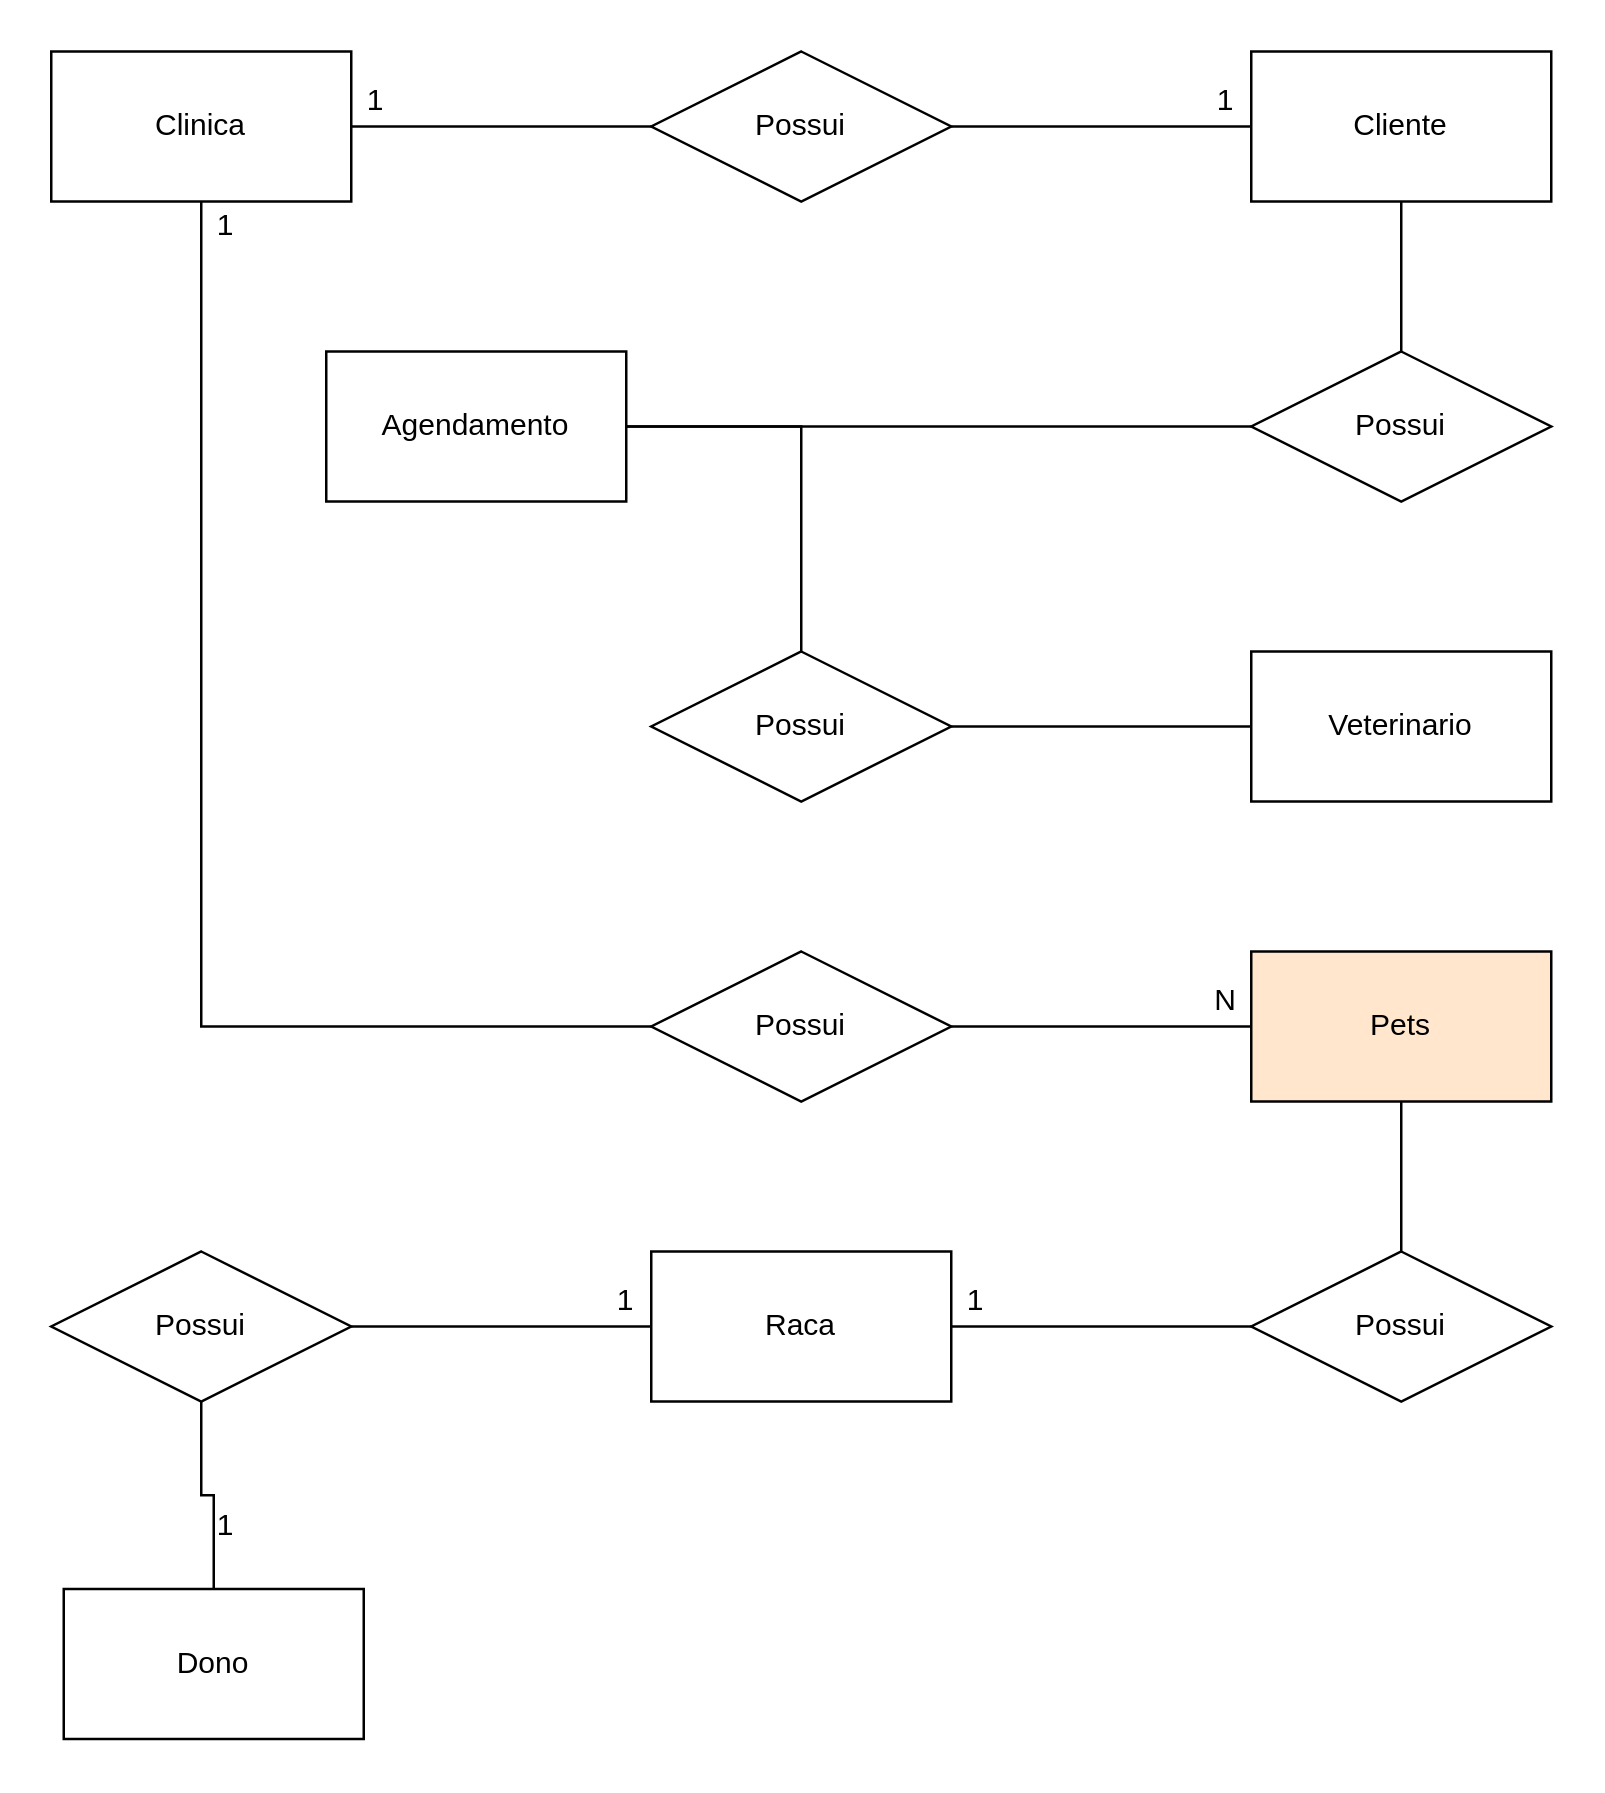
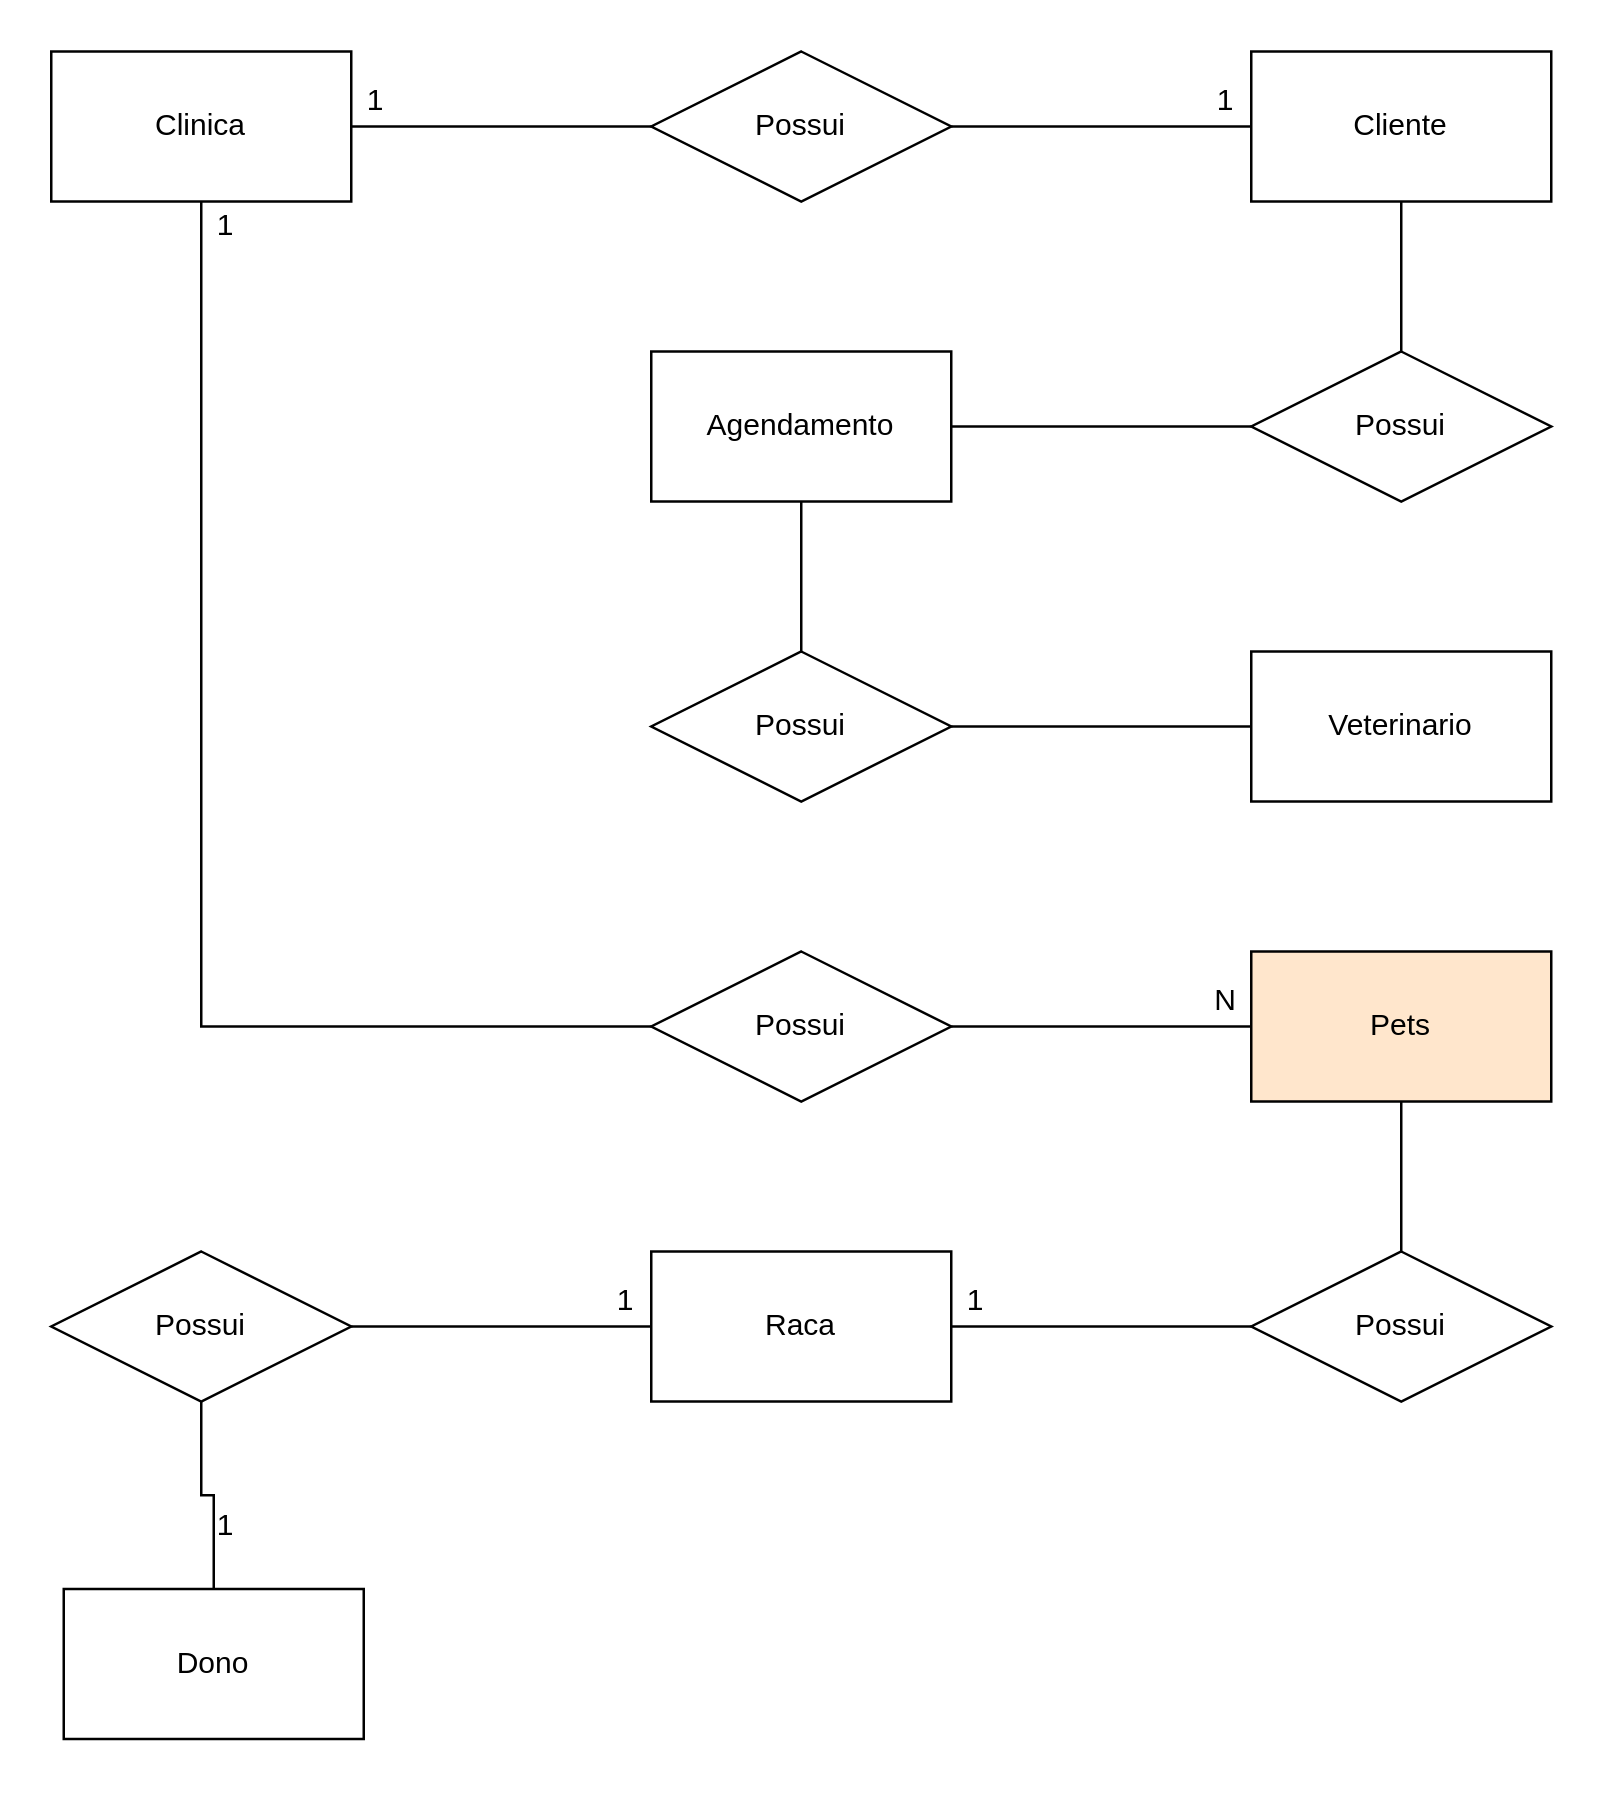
(476, 426) -> (801, 426)
